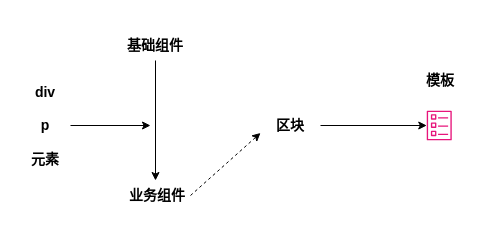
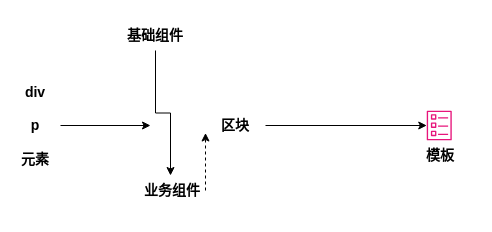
(156, 46) -> (156, 36)
(441, 81) -> (441, 156)
(46, 126) -> (36, 126)
(291, 126) -> (236, 126)
(156, 196) -> (171, 191)
